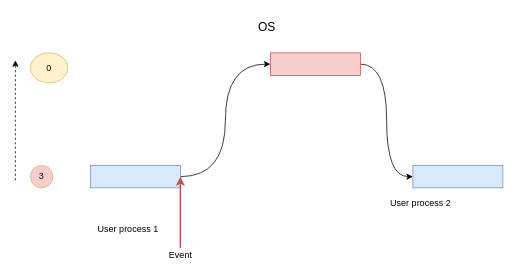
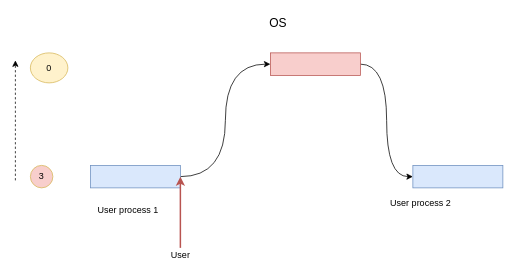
(267, 27) -> (278, 23)
(128, 229) -> (128, 210)
(181, 255) -> (181, 255)
